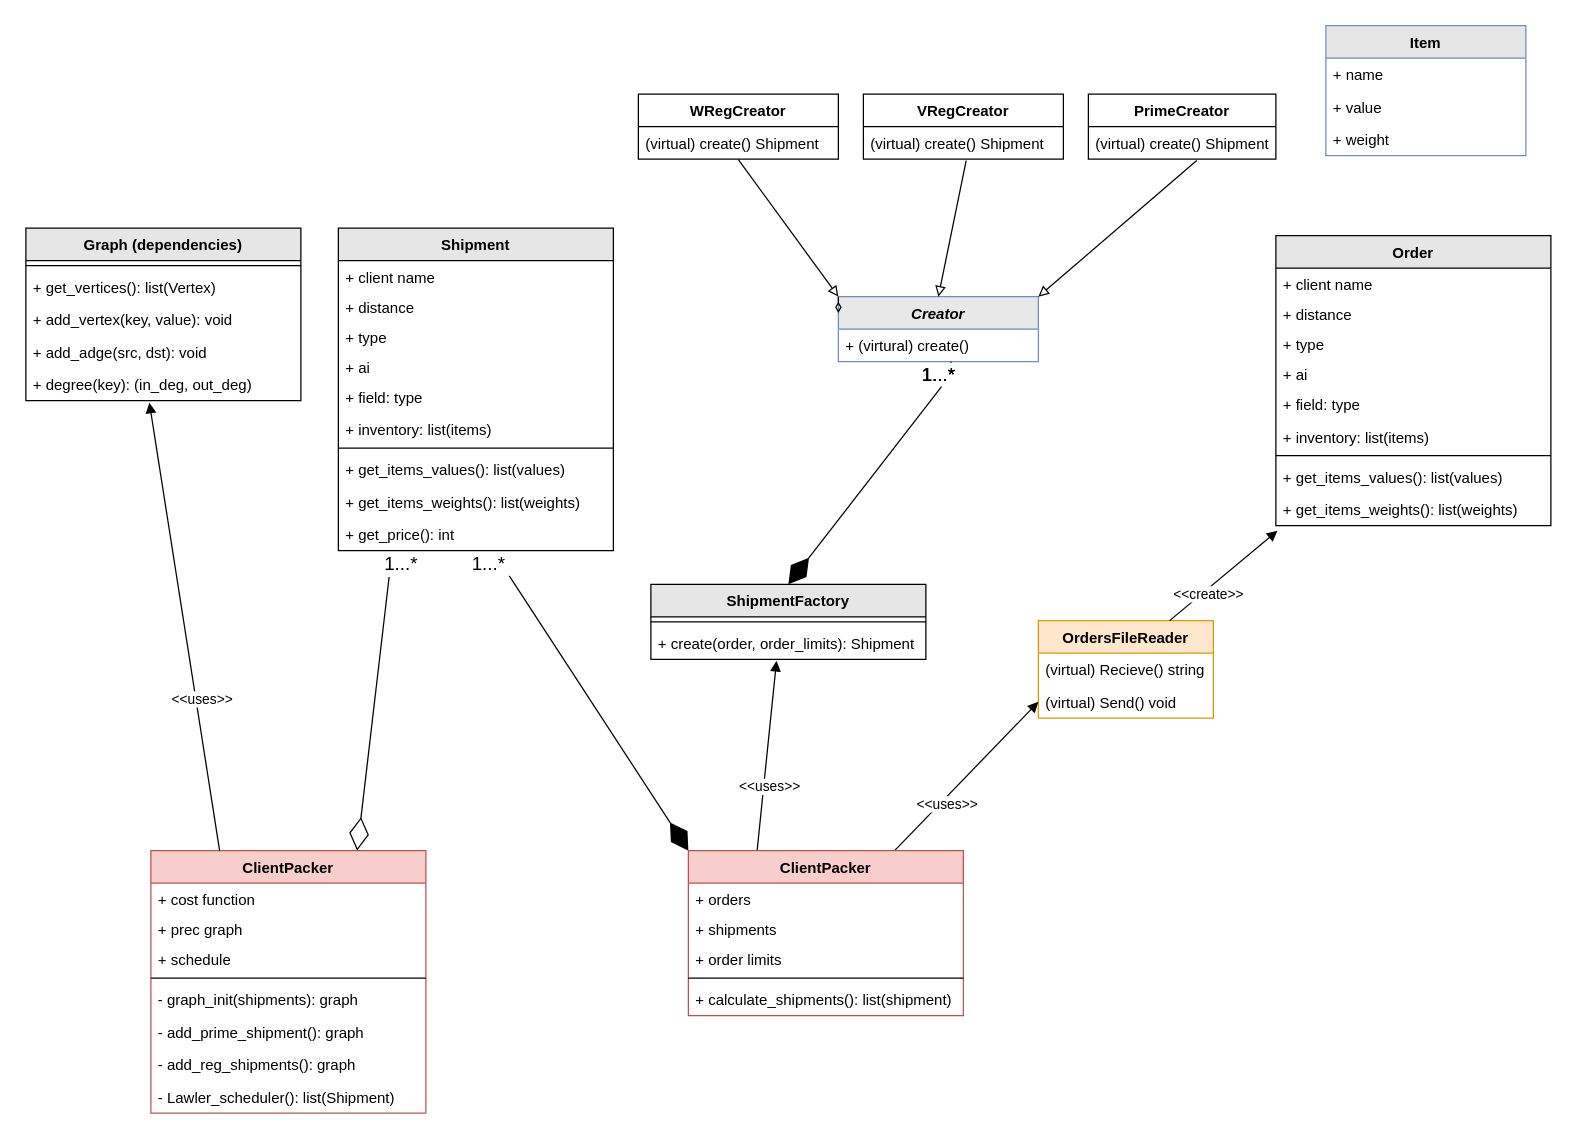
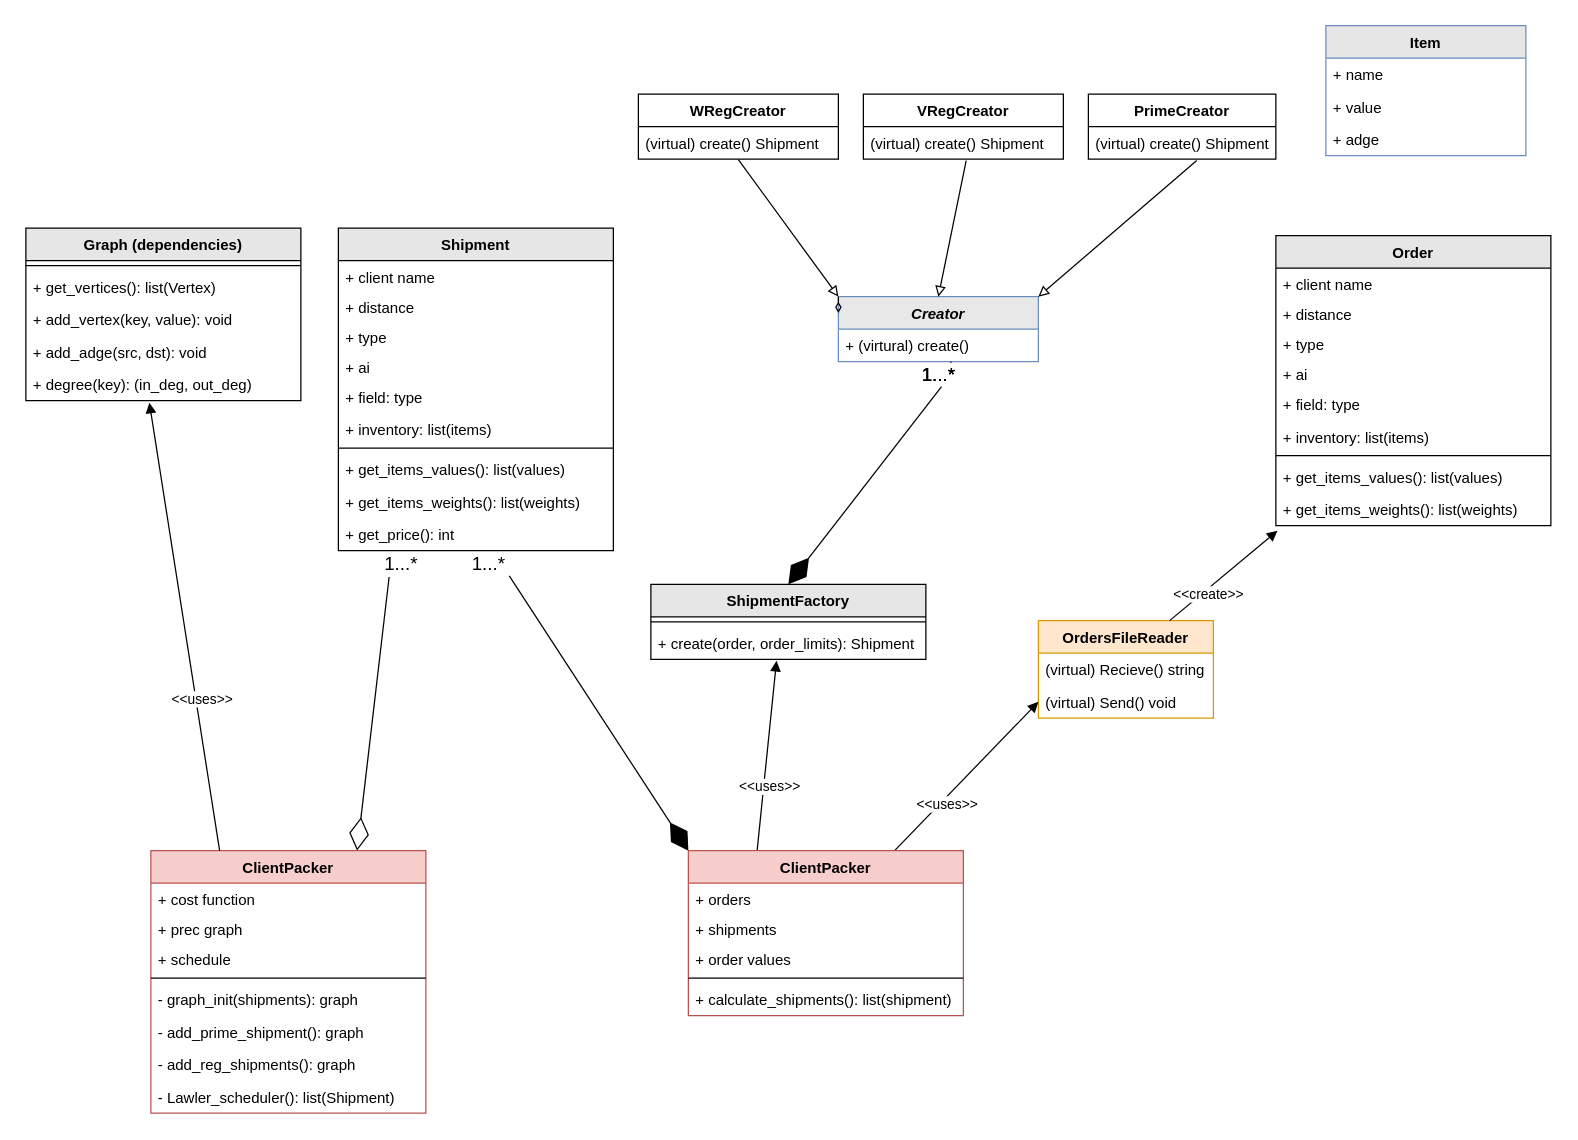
(1362, 140) -> (1356, 140)
(744, 960) -> (748, 960)
